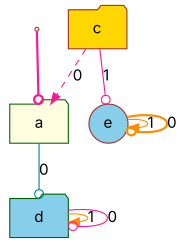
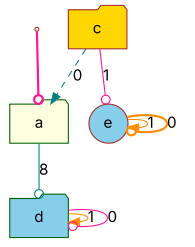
(71, 72) -> (71, 72)
(44, 171) -> (44, 171)
